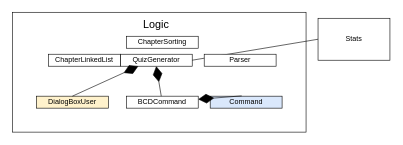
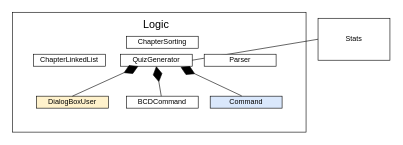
(84, 60) -> (69, 60)
(220, 98) -> (217, 84)
